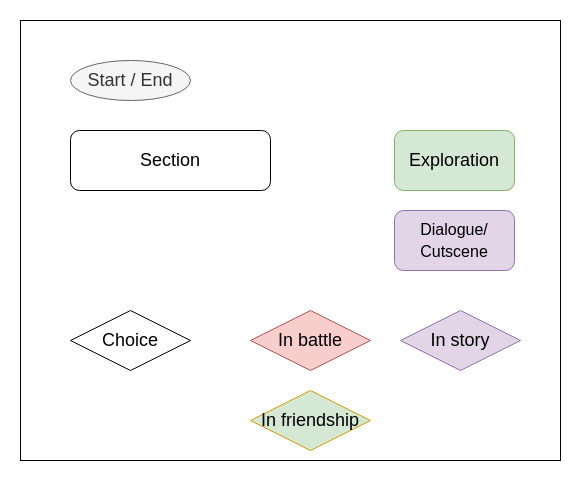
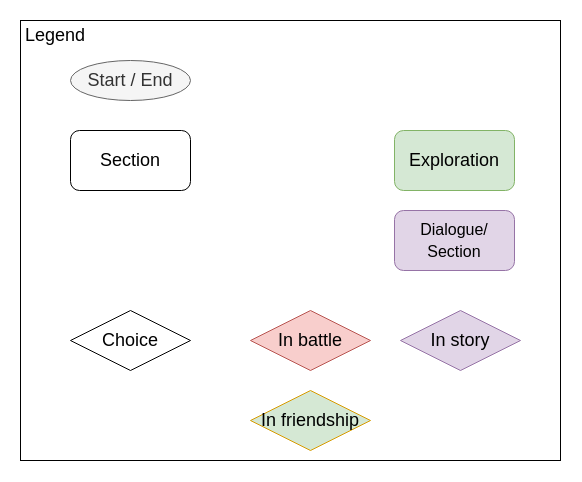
none -> (56, 36)
(171, 161) -> (131, 161)
(455, 241) -> (455, 241)
